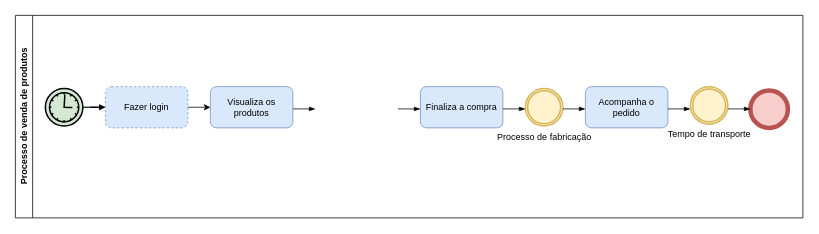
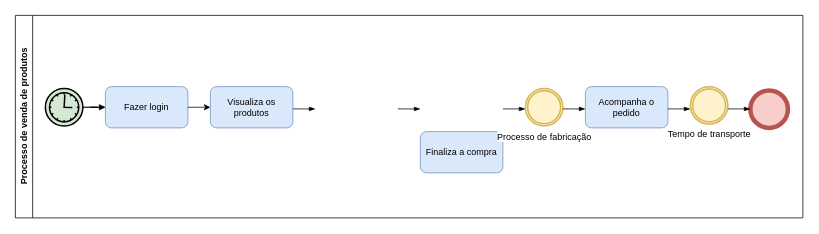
(147, 107) -> (147, 107)
(462, 107) -> (462, 152)
